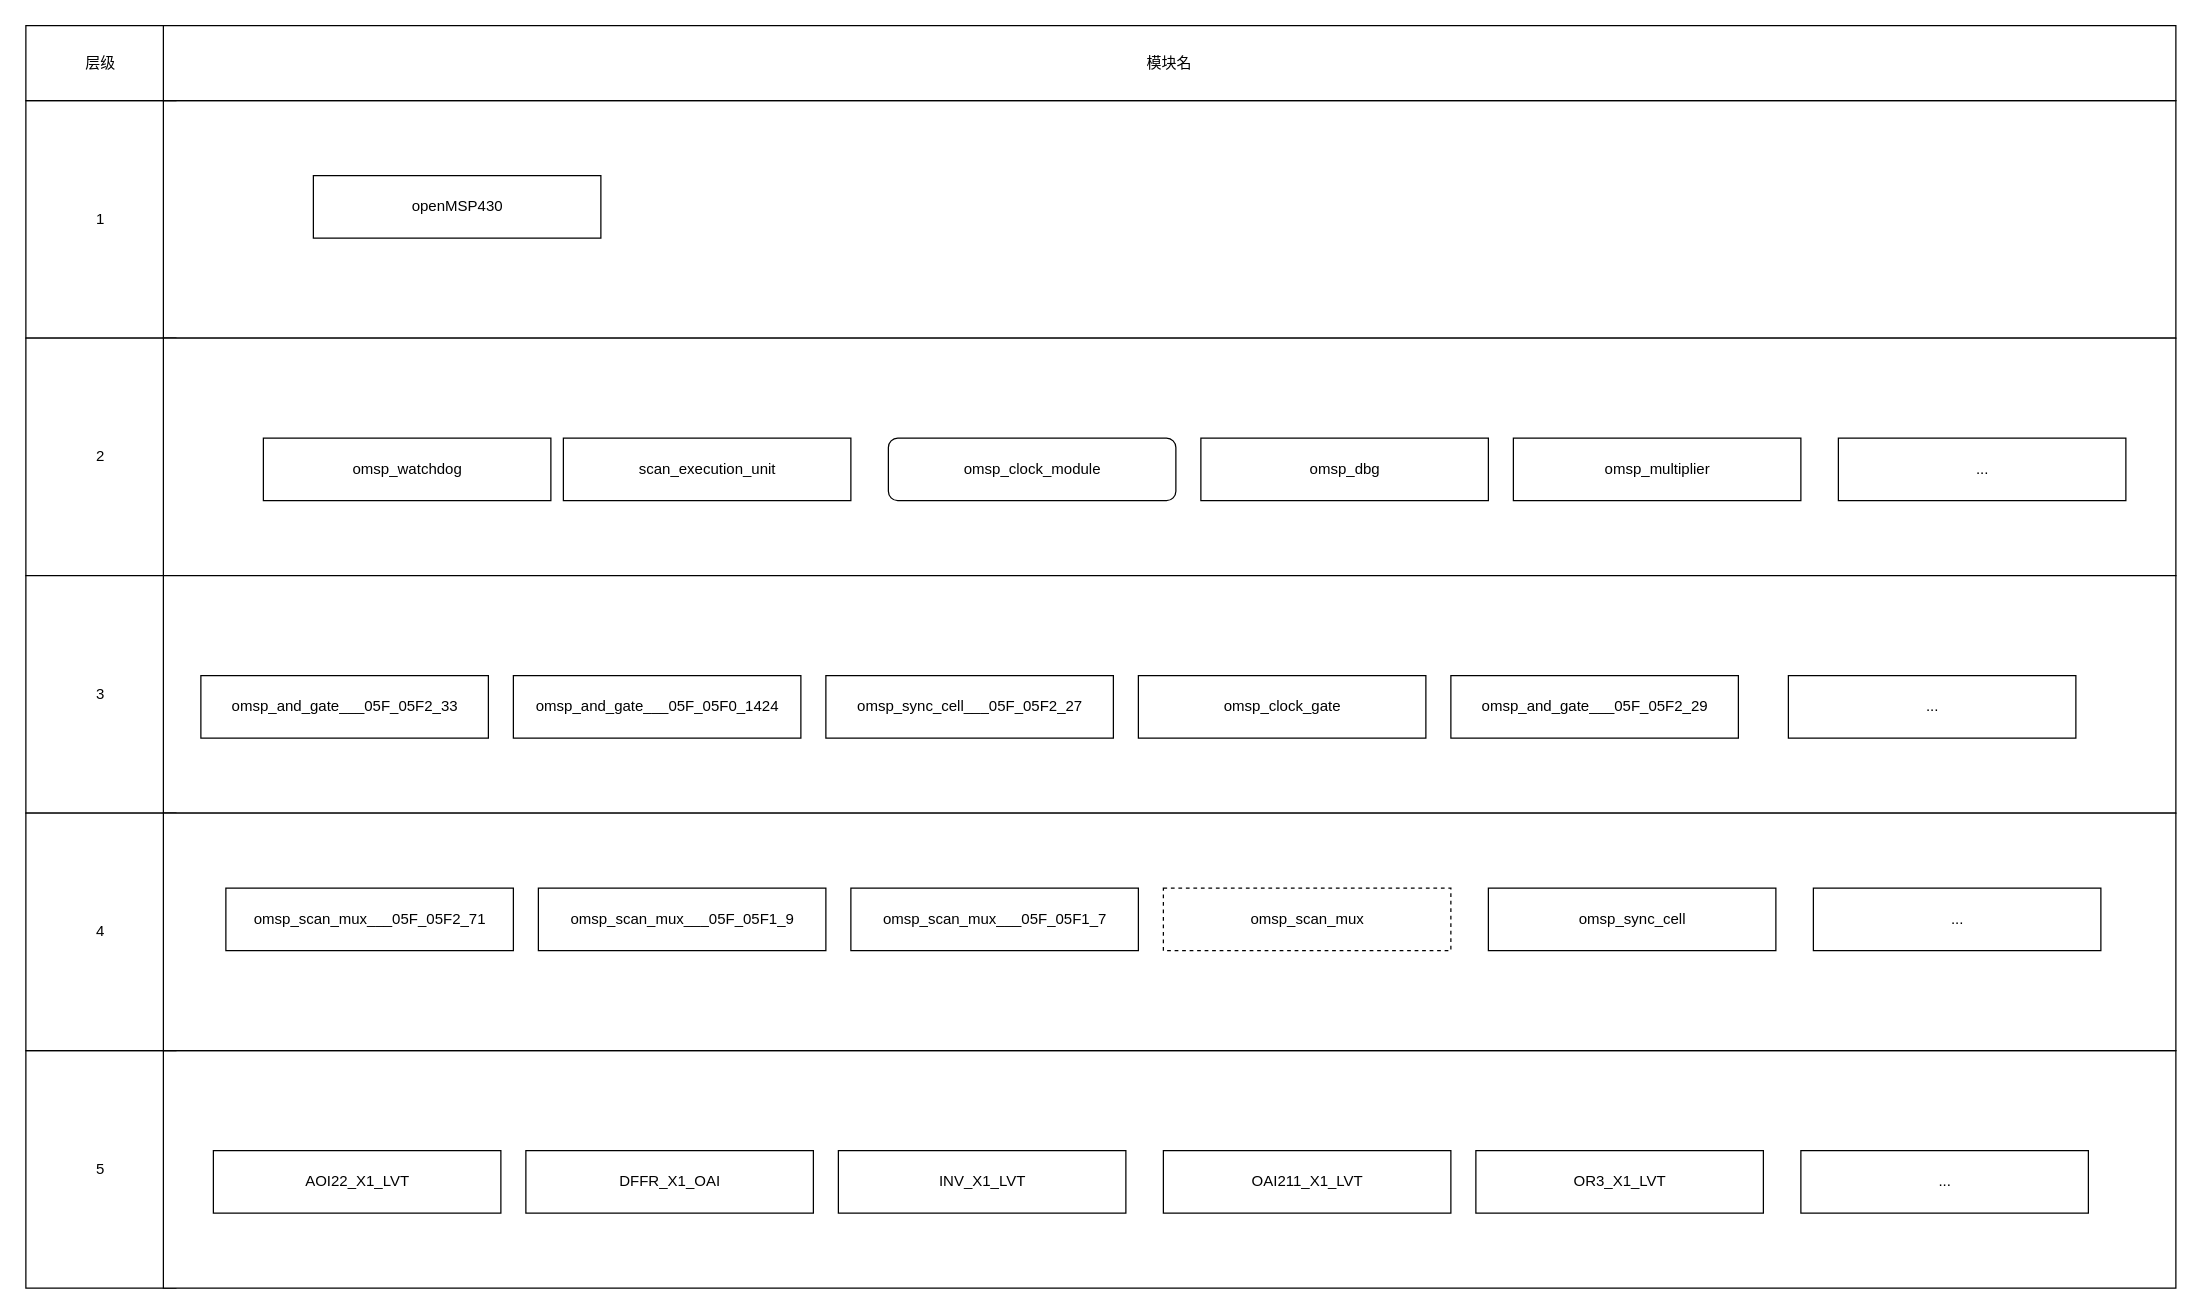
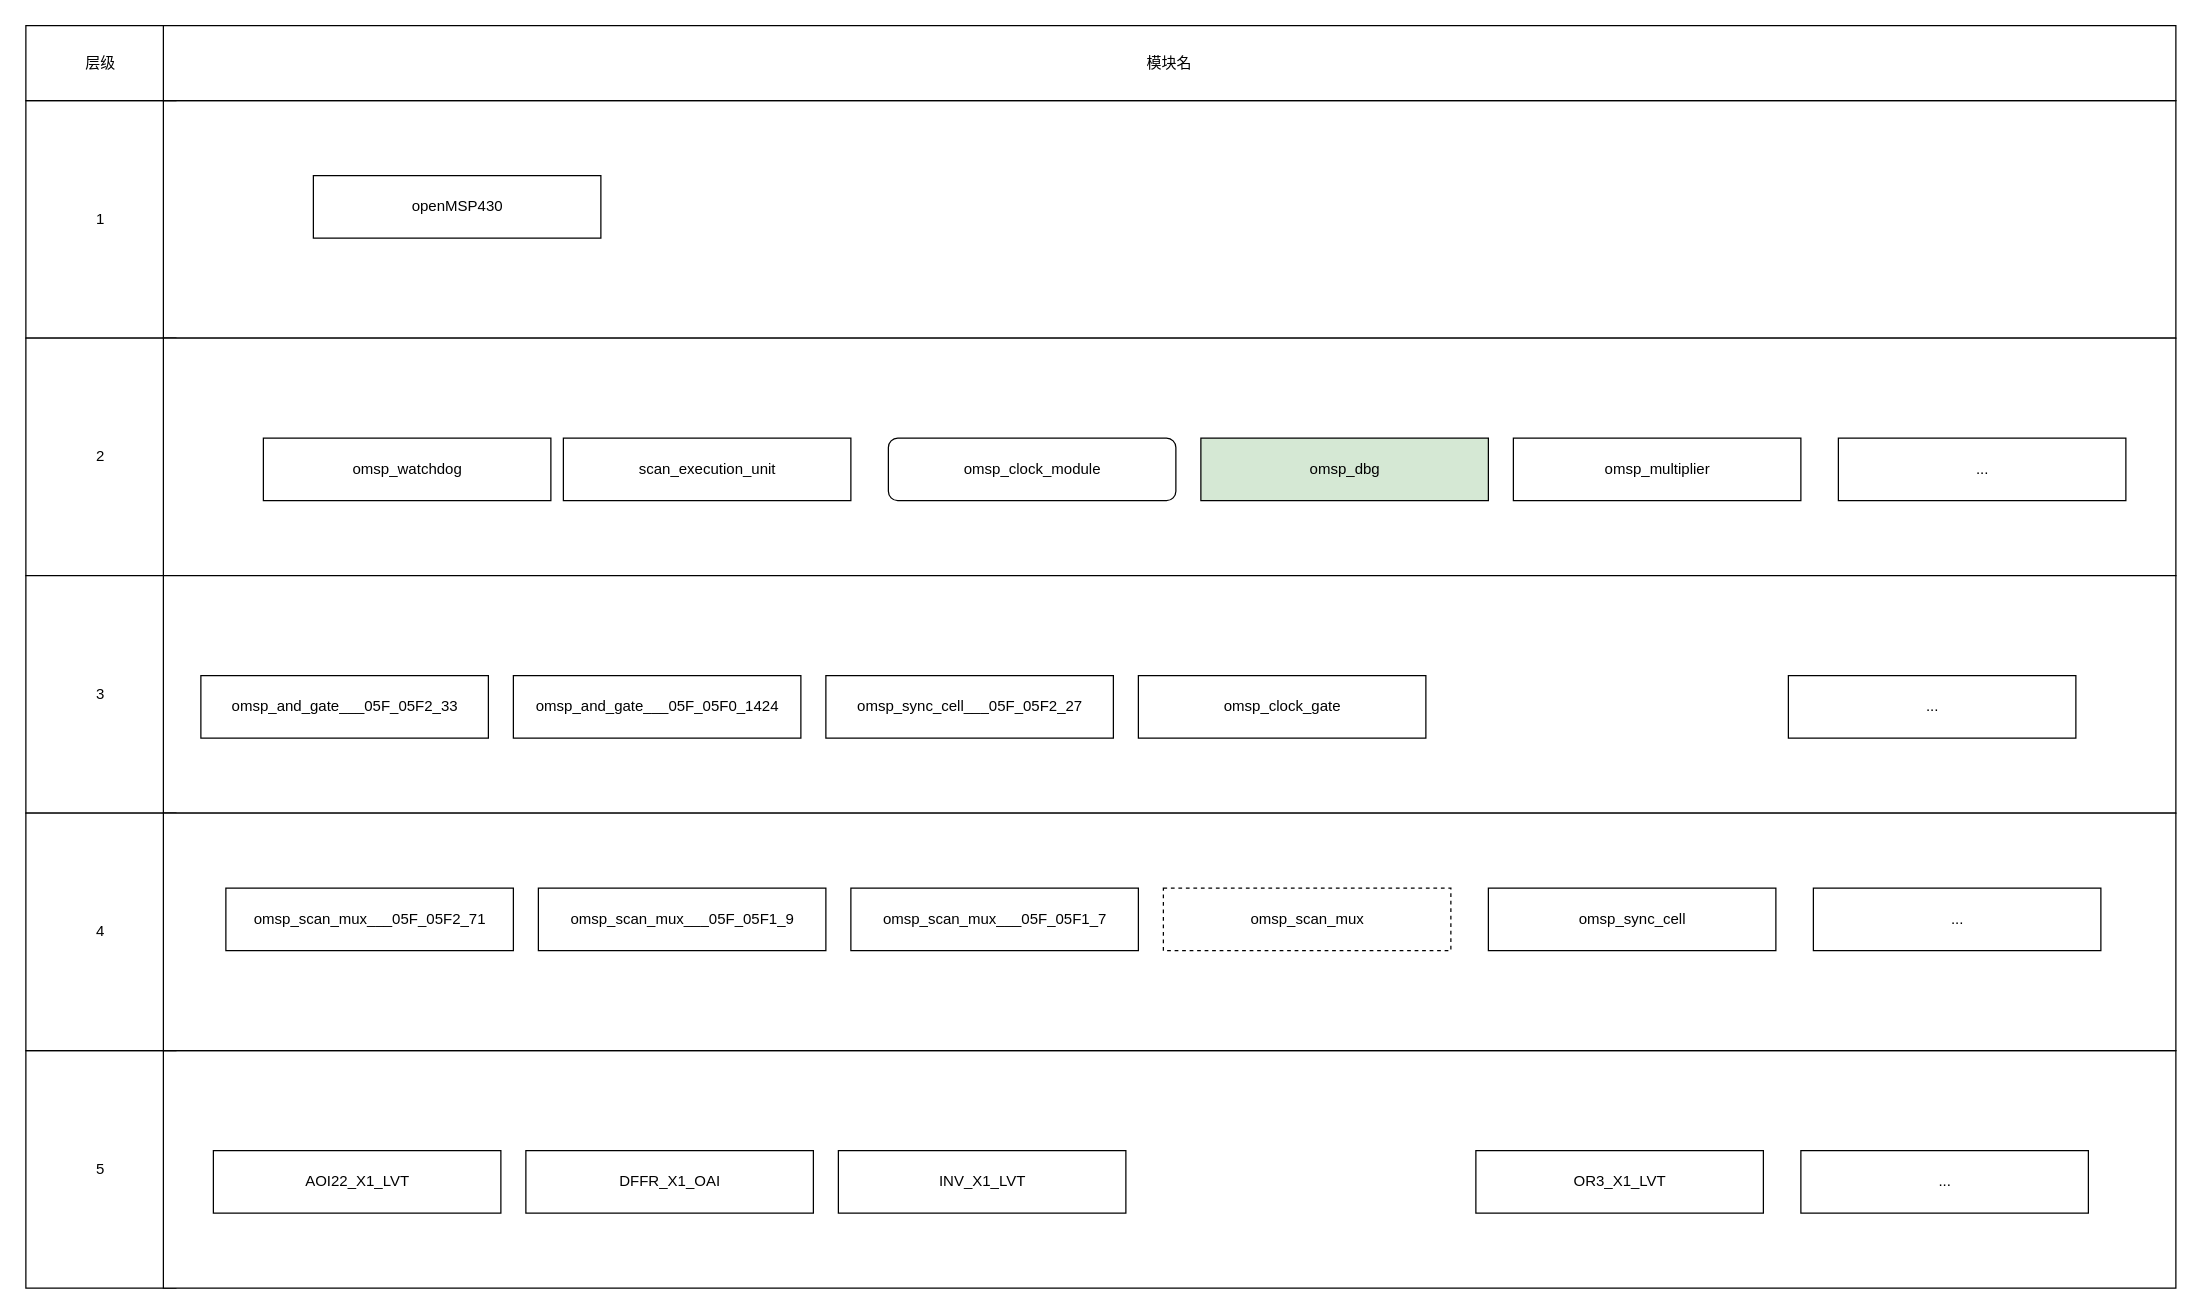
(1344, 469) -> (1344, 469)
(1594, 707) -> none
(1307, 1182) -> none
